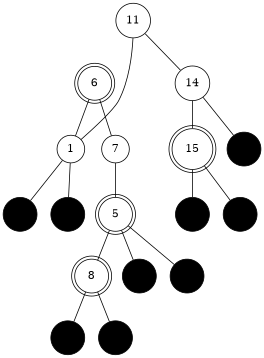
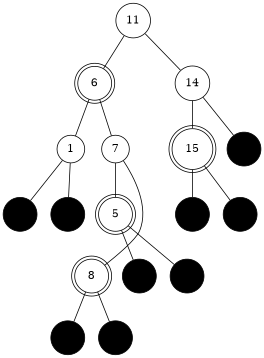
(121, 96) -> (114, 52)
(104, 245) -> (142, 218)
